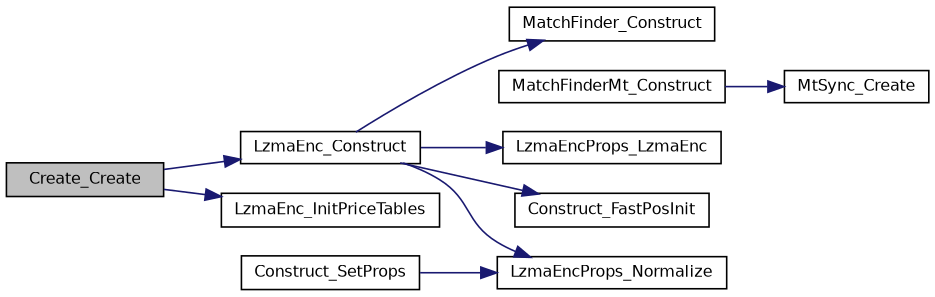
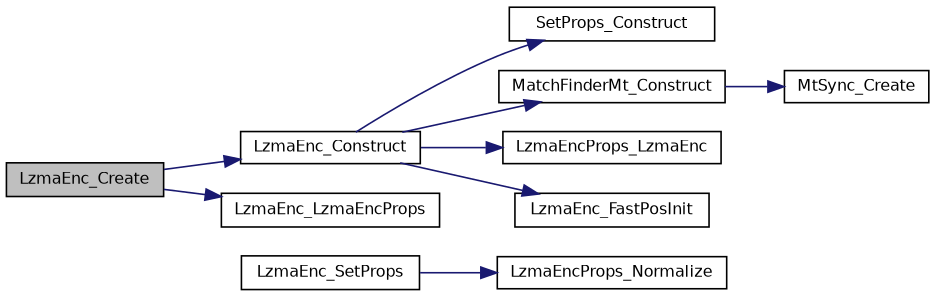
(612, 24) -> (612, 24)
(85, 180) -> (85, 180)
(463, 203) -> (464, 119)
(330, 210) -> (330, 210)
(612, 210) -> (612, 210)
(330, 273) -> (330, 273)
